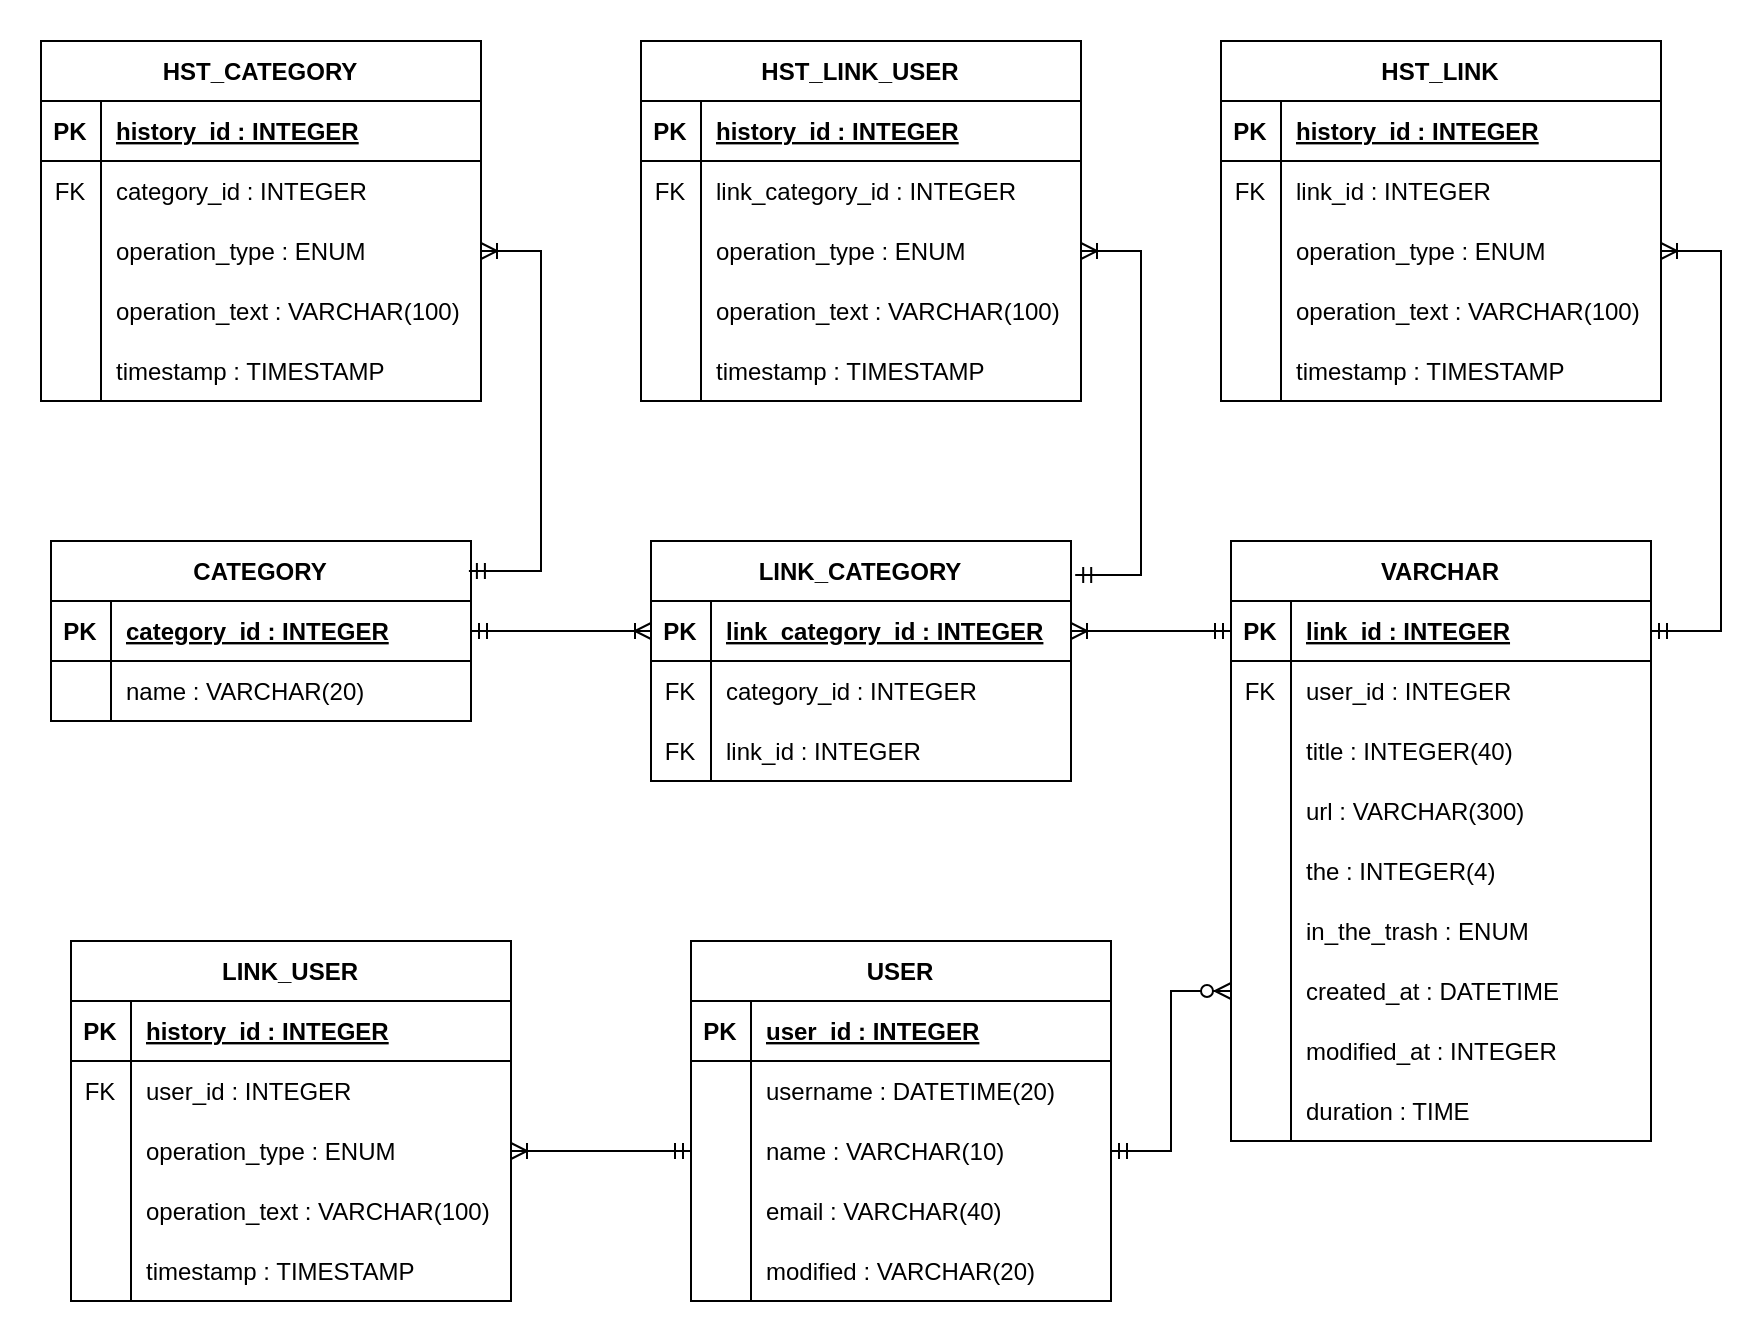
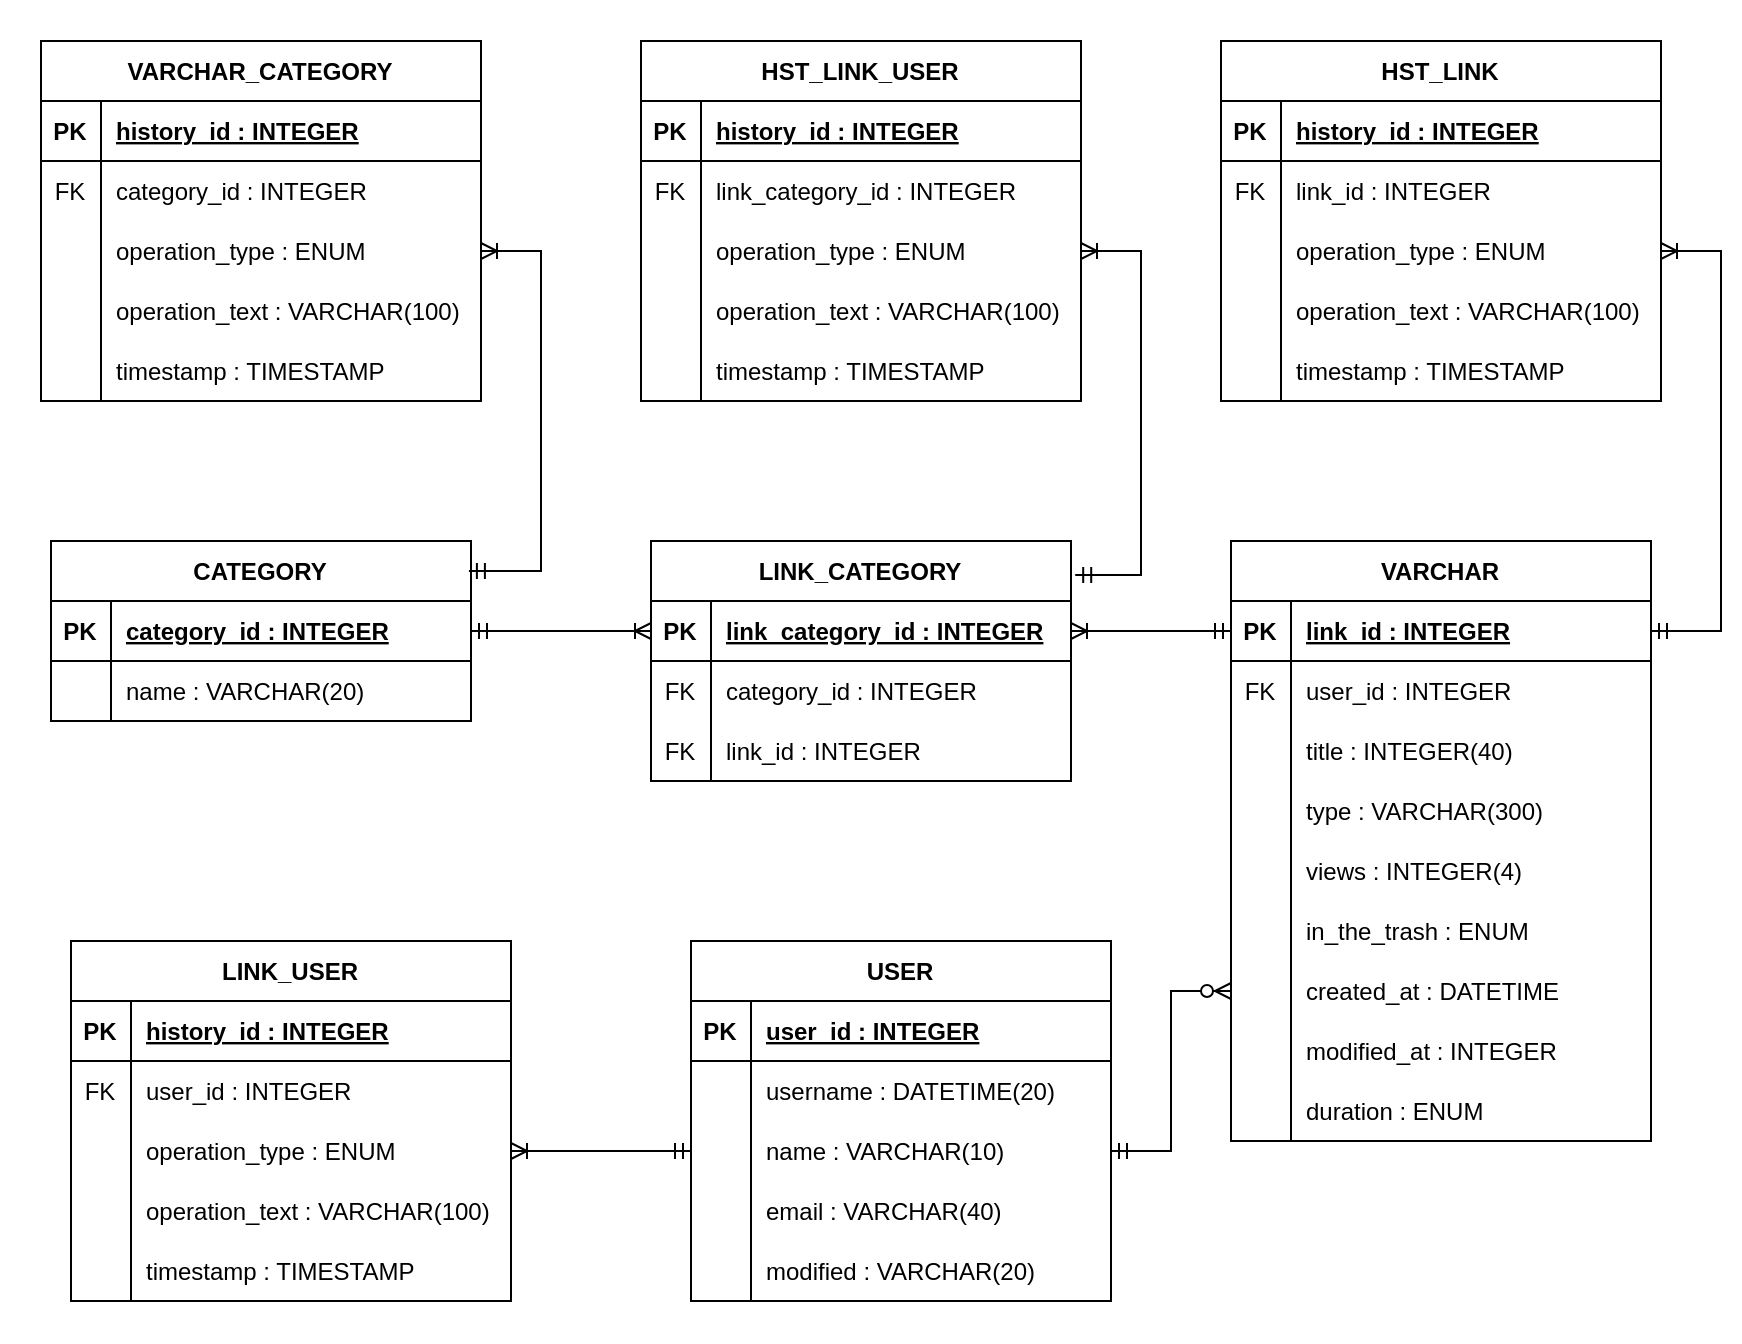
(260, 72) -> (260, 72)
(1414, 812) -> (1424, 812)
(1404, 872) -> (1414, 872)
(1394, 1112) -> (1394, 1112)
